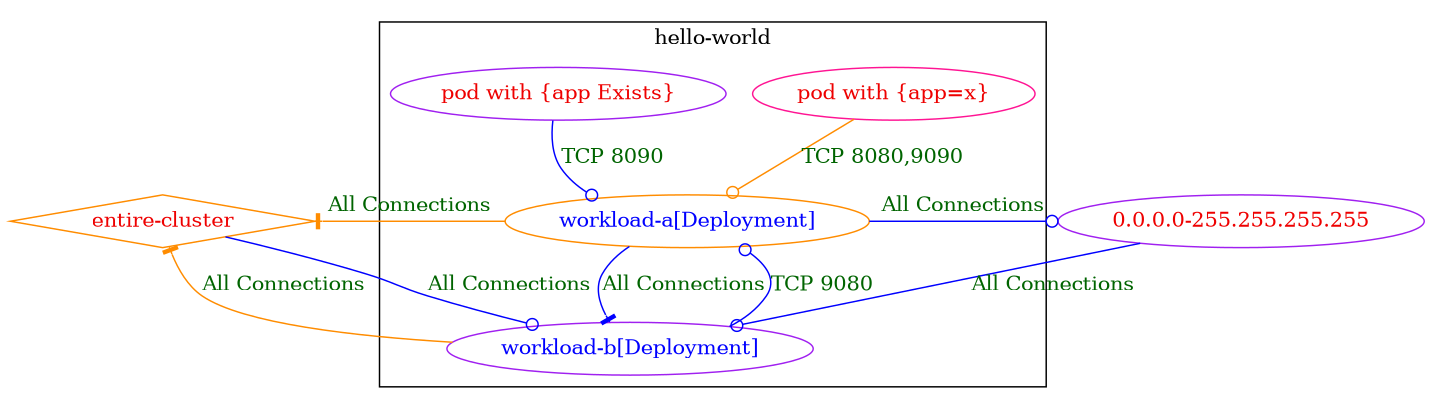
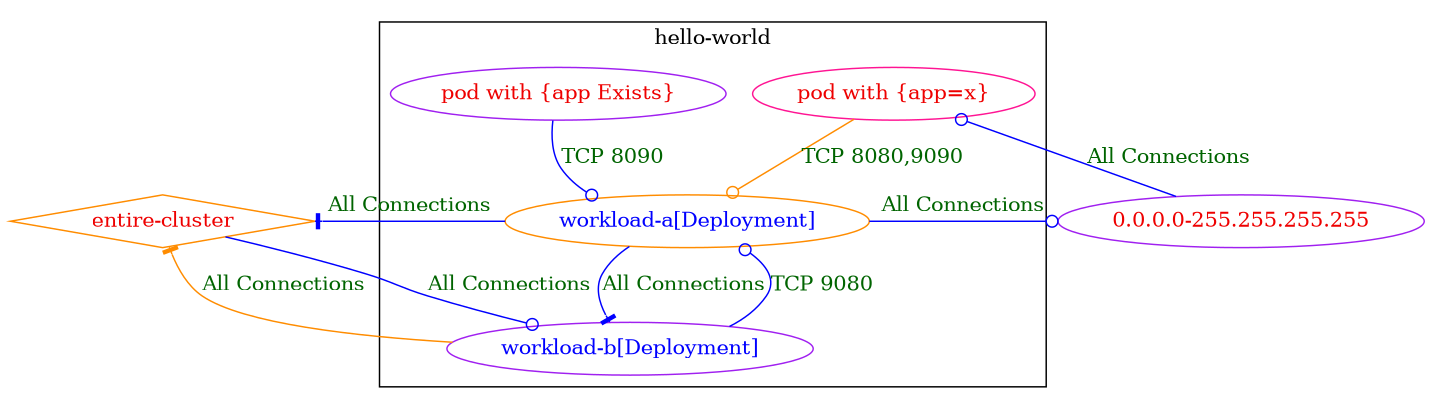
(414, 221) -> (414, 221)
(941, 284) -> (1072, 159)
